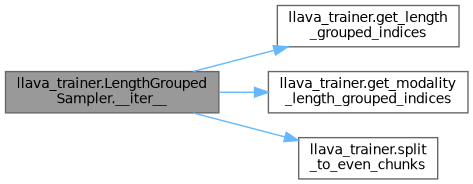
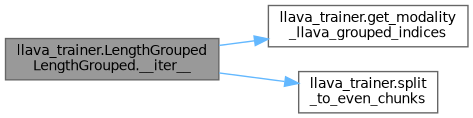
(368, 26) -> none
(112, 92) -> (112, 59)
(368, 92) -> (368, 26)
